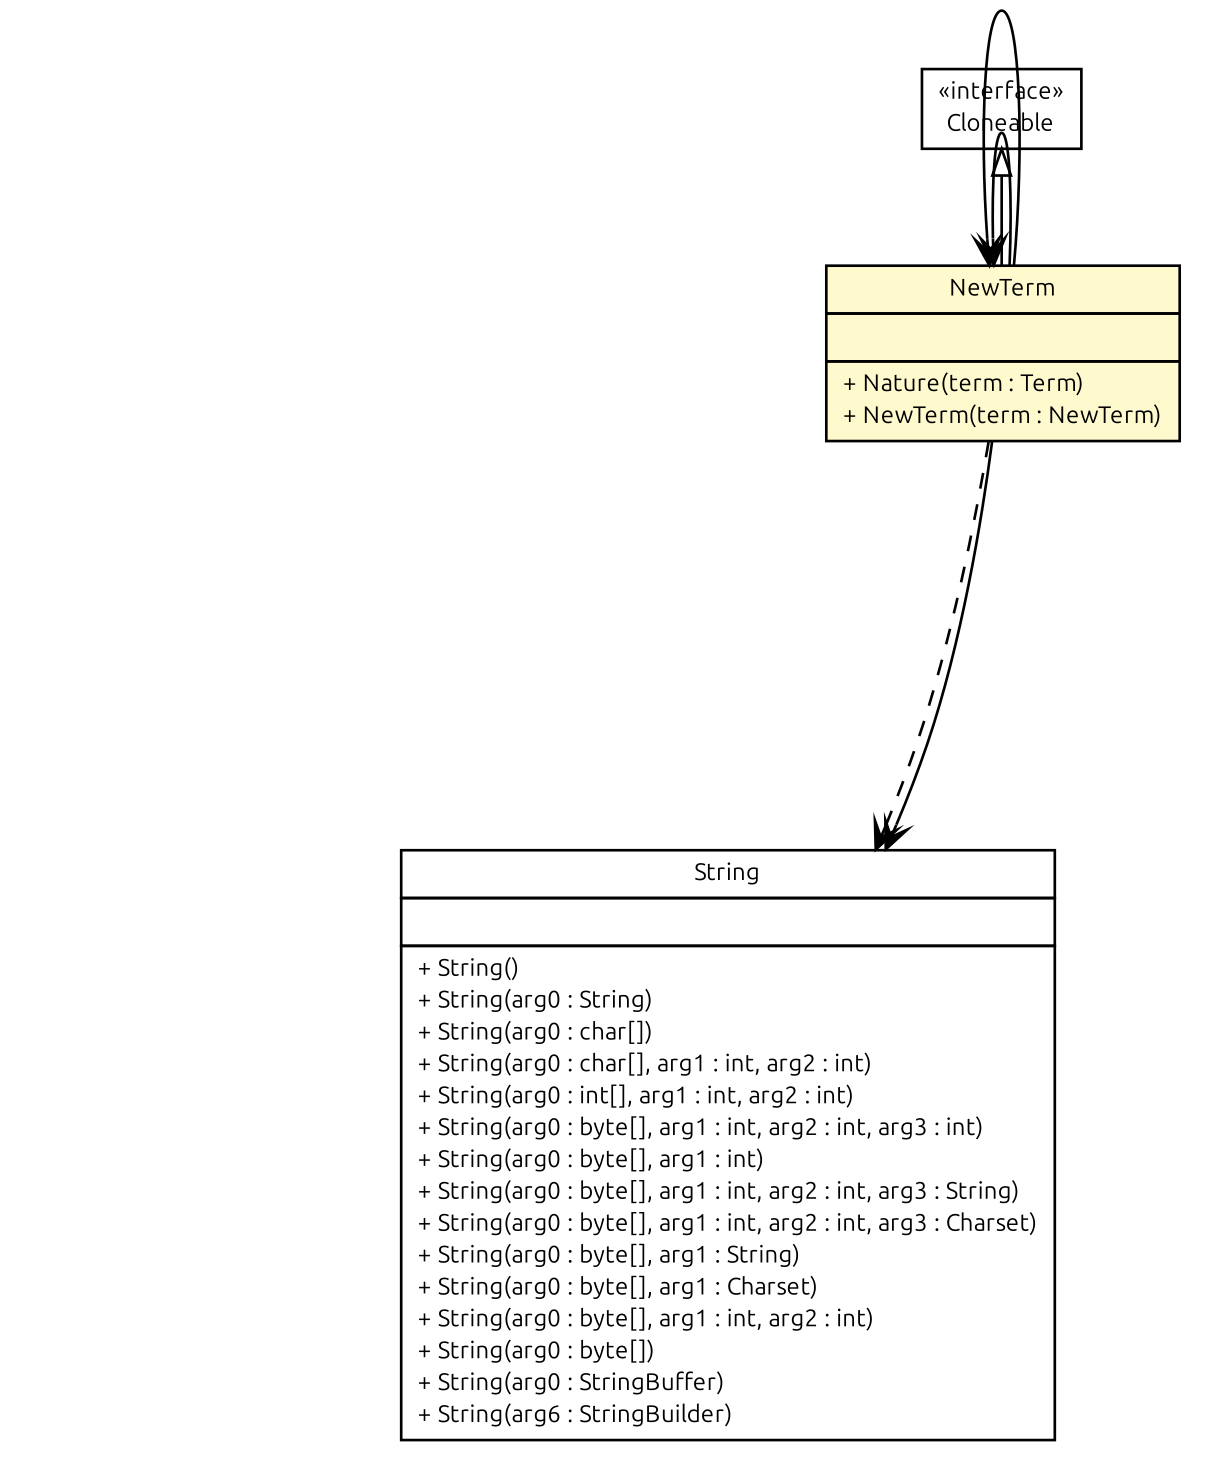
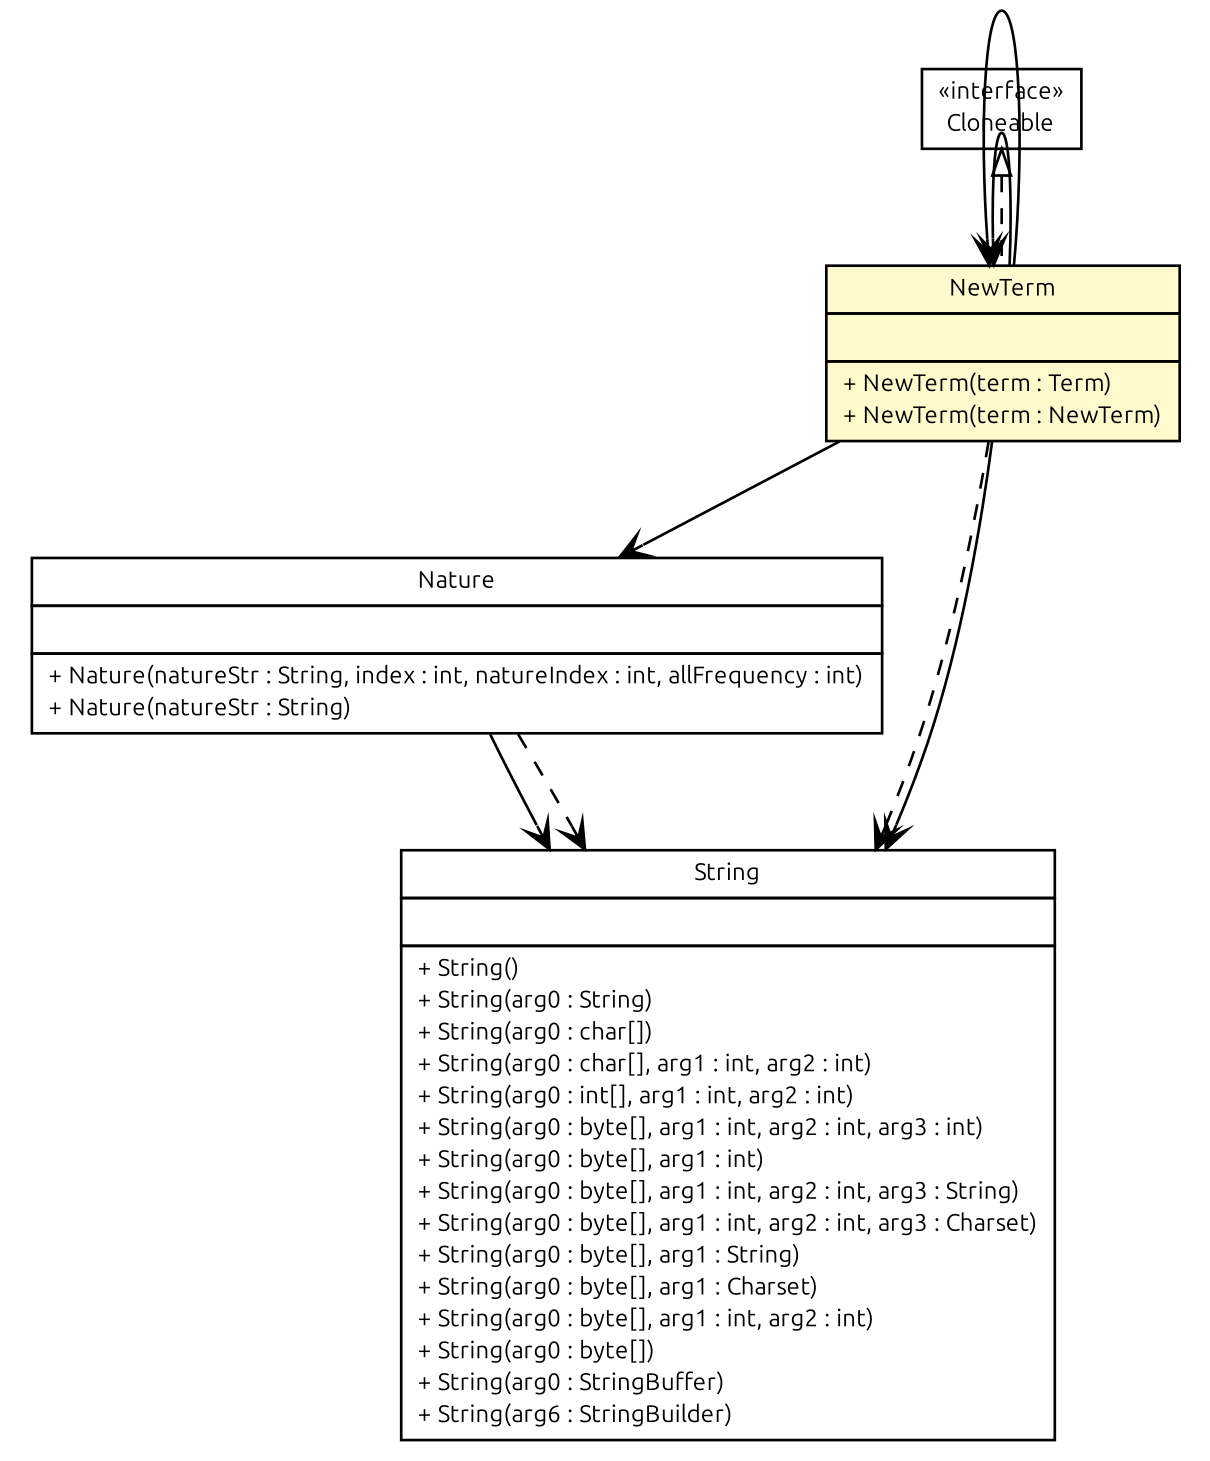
(1002, 221) -> (1002, 221)
(964, 384) -> (978, 384)
none -> (457, 646)
